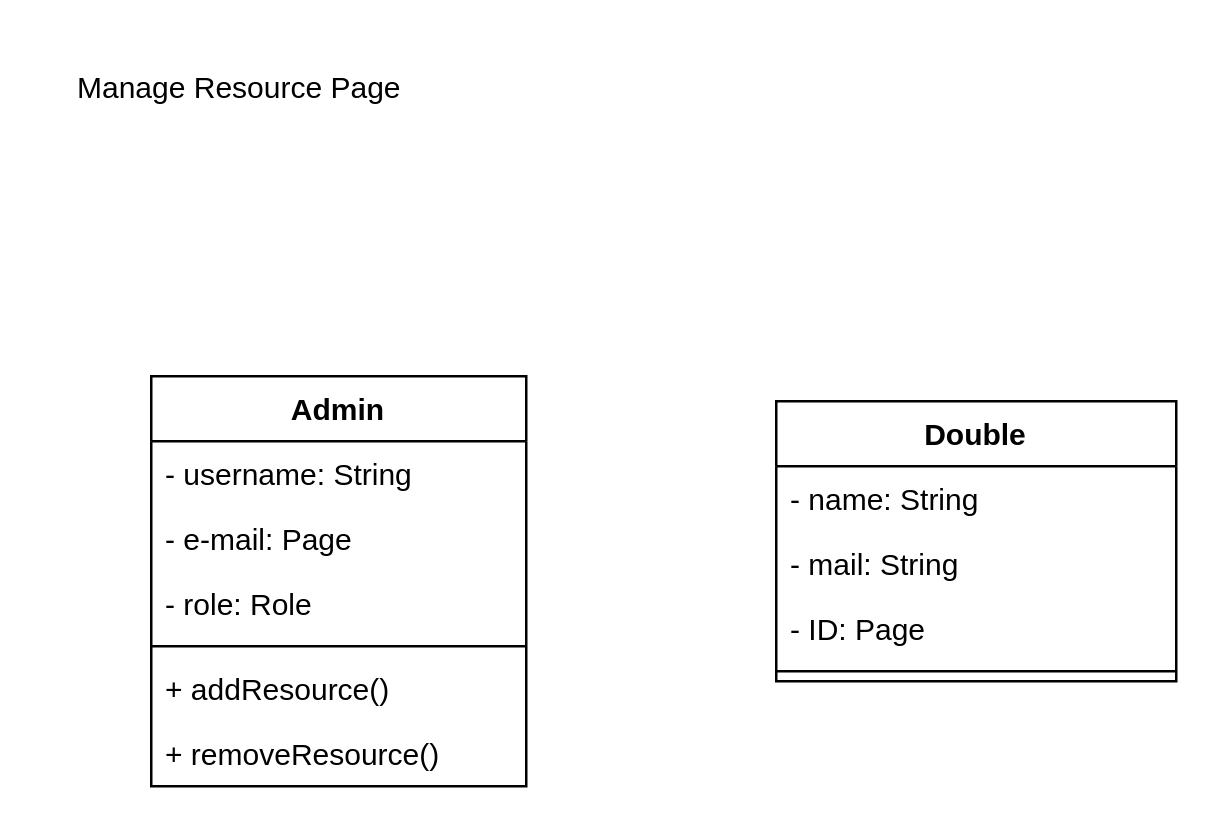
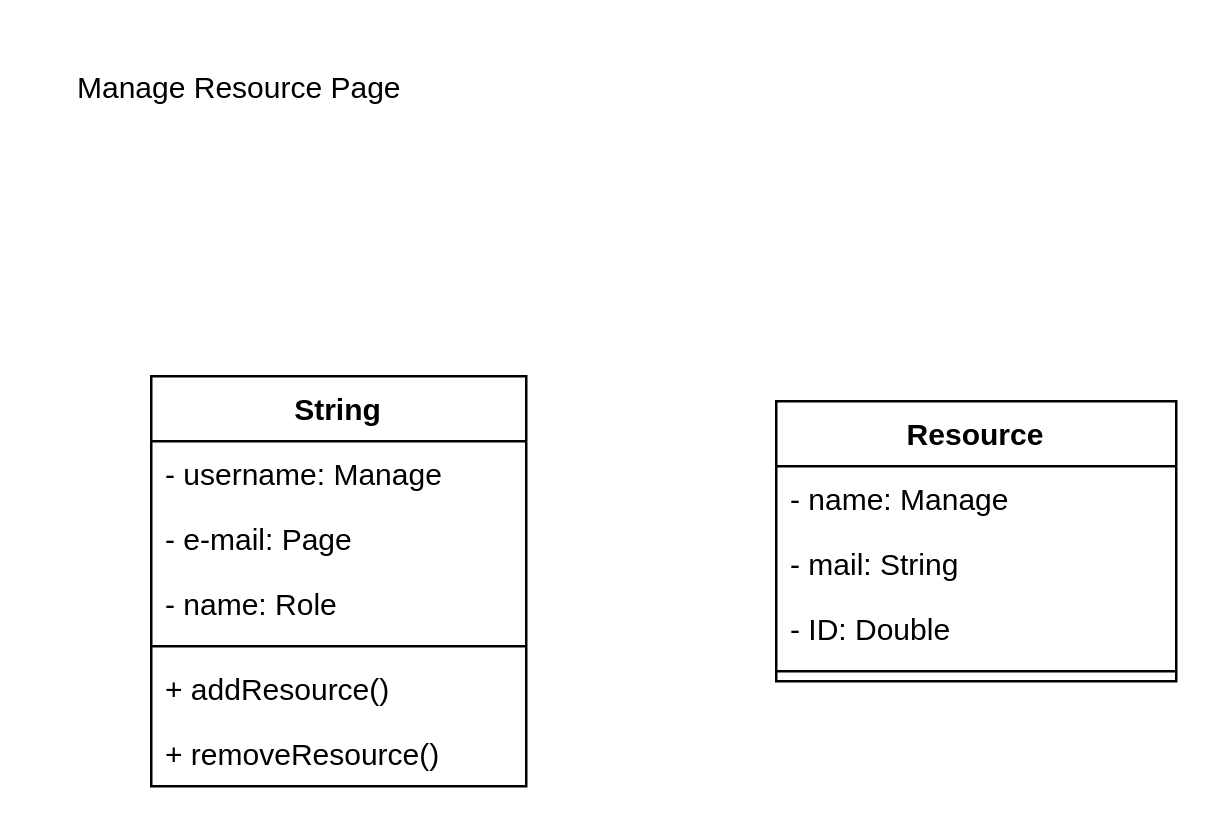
(339, 412) -> (339, 412)
(976, 437) -> (976, 437)
(302, 477) -> (306, 477)
(893, 502) -> (897, 502)
(248, 607) -> (251, 607)
(864, 632) -> (876, 632)
